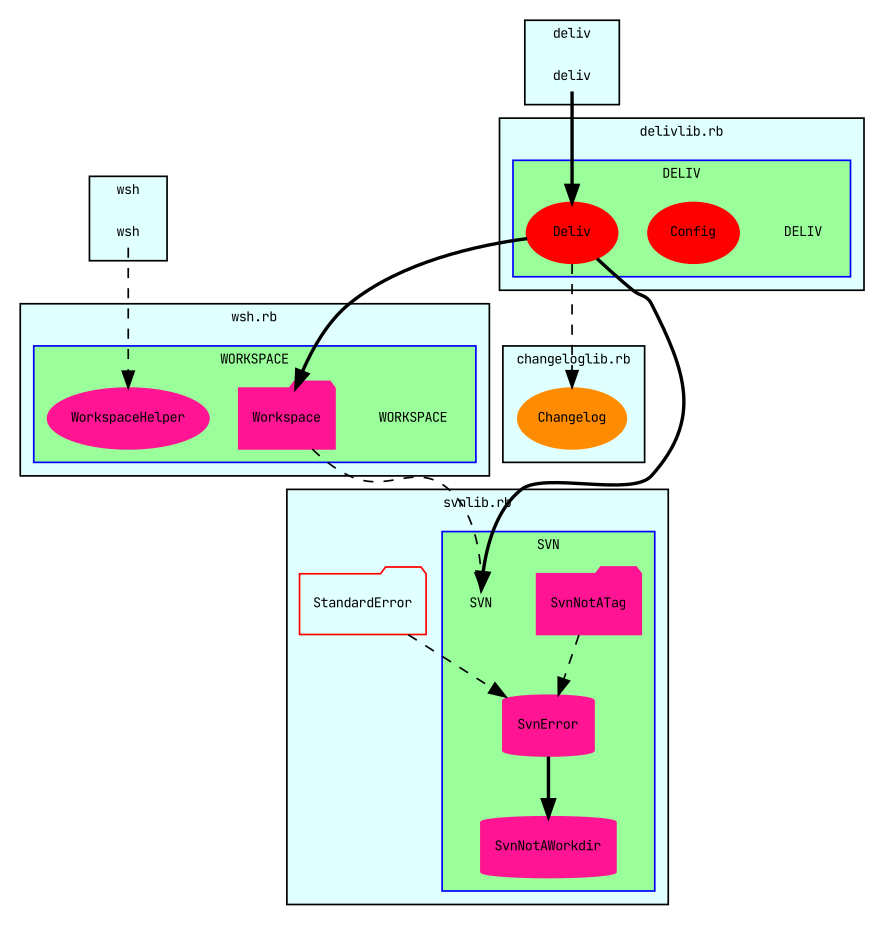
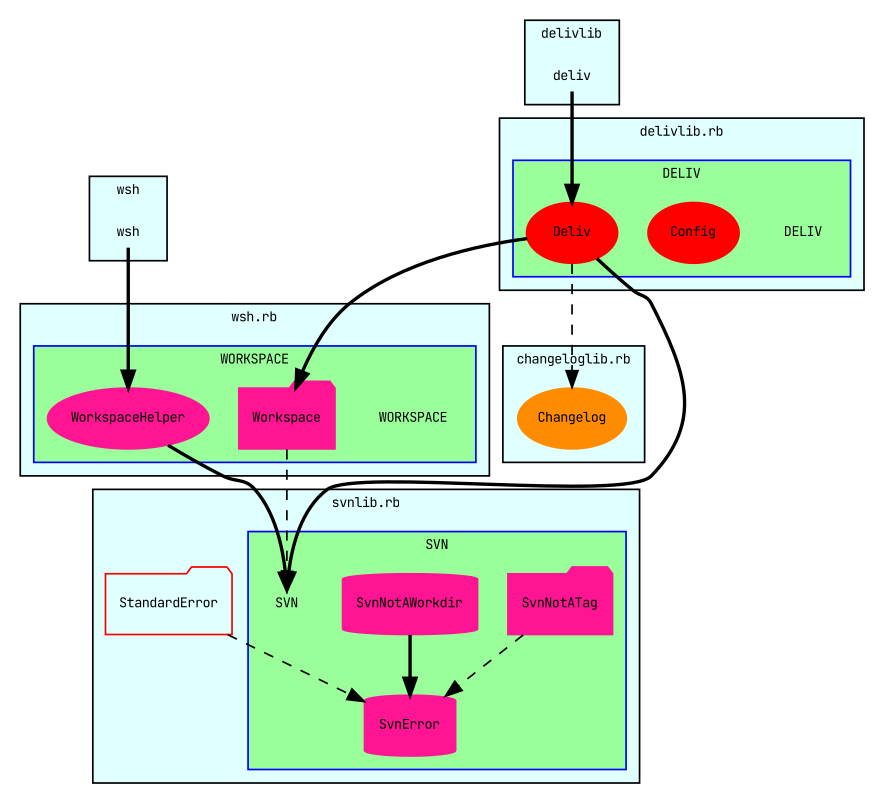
(572, 35) -> (572, 35)
(128, 316) -> (128, 316)
none -> (263, 501)
(548, 778) -> (410, 657)
